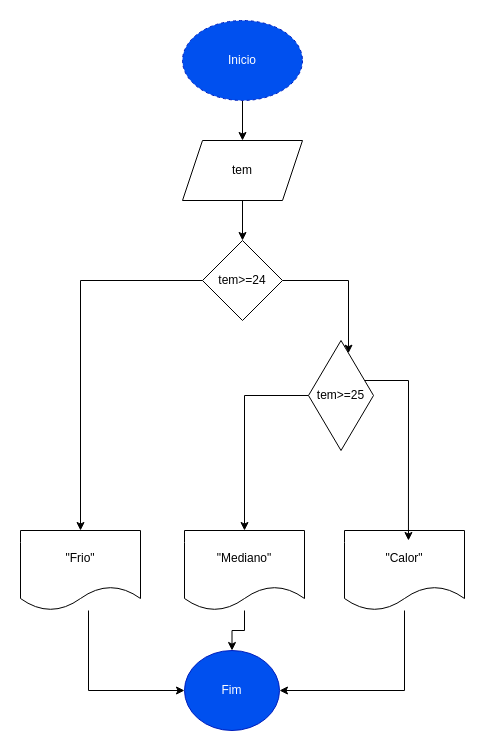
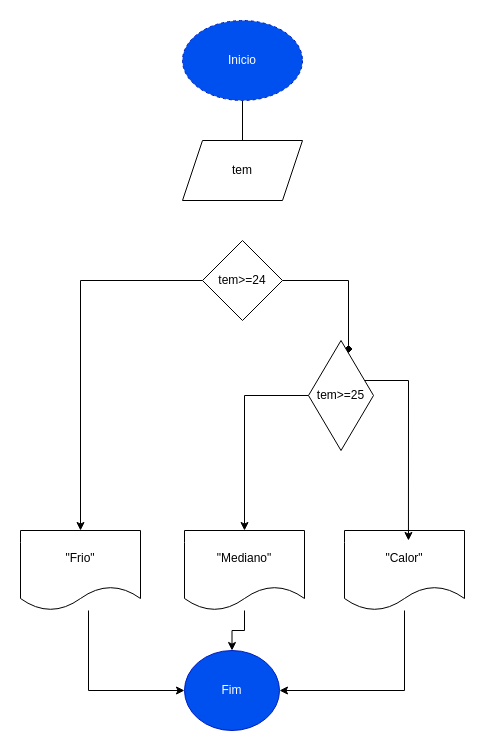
(243, 132) -> (243, 135)
(243, 217) -> none
(349, 345) -> (349, 344)
